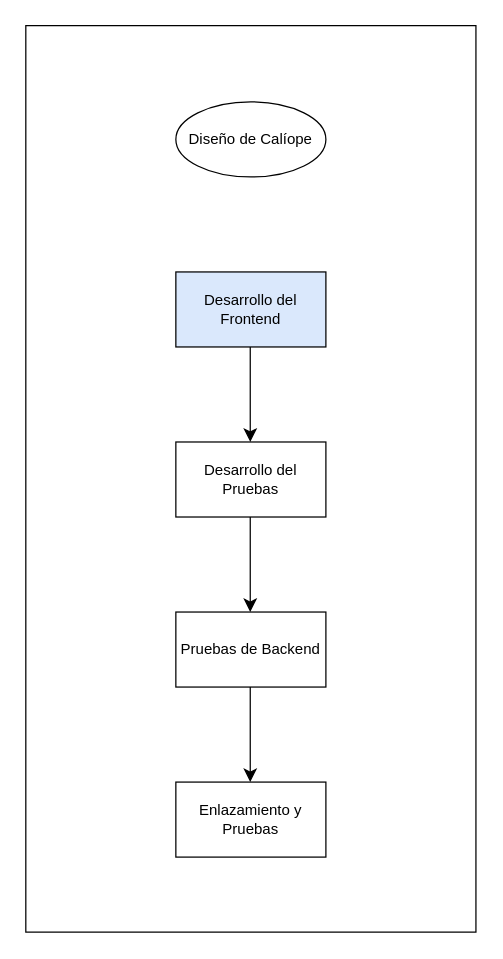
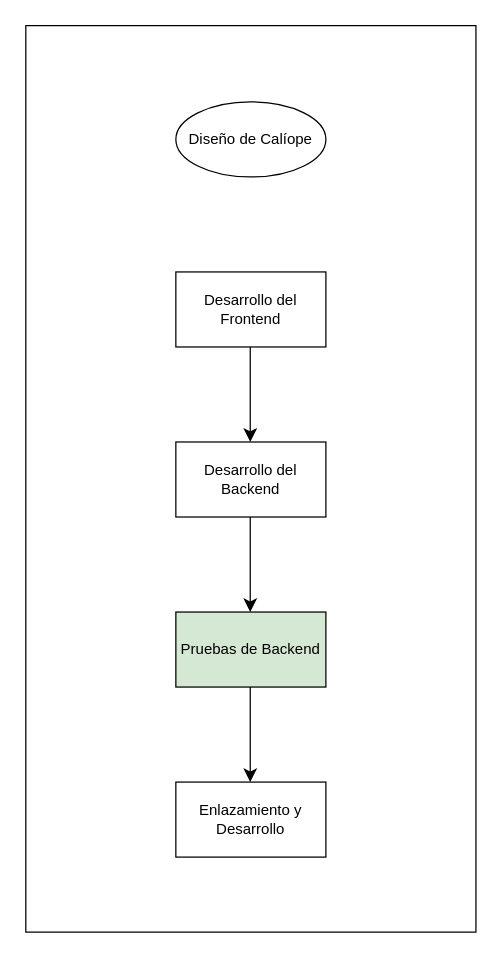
(251, 309) -> (251, 309)
(251, 479) -> (251, 479)
(251, 649) -> (251, 649)
(251, 819) -> (251, 819)
